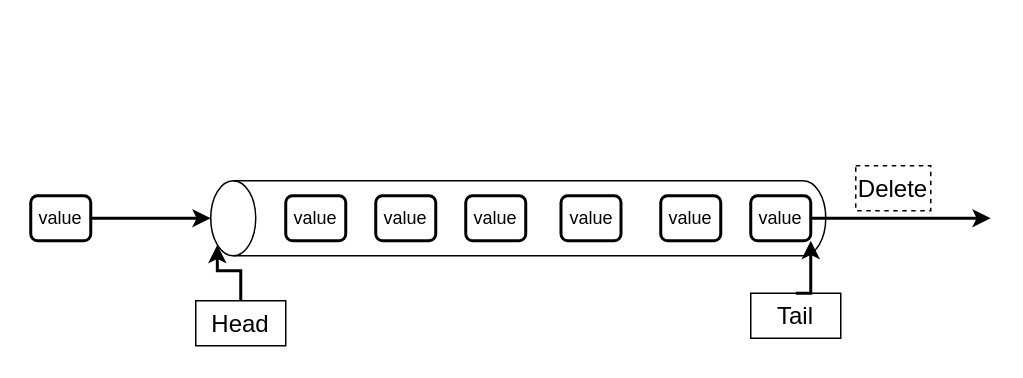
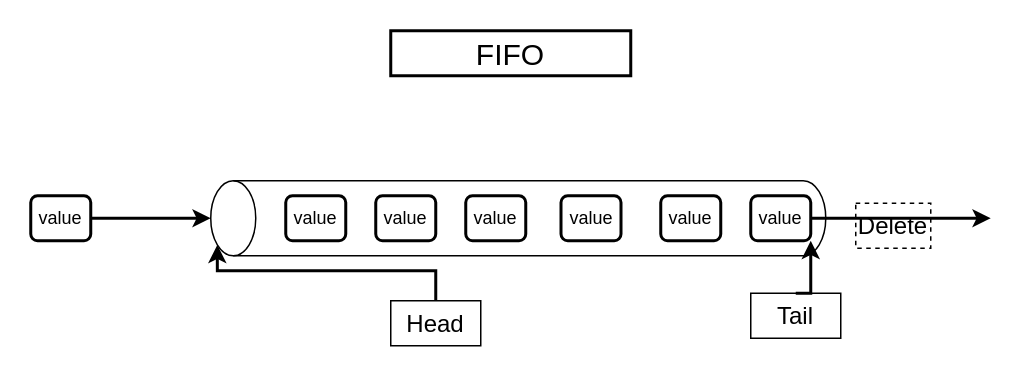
none -> (511, 53)
(893, 188) -> (893, 226)
(241, 323) -> (436, 323)
